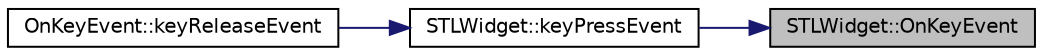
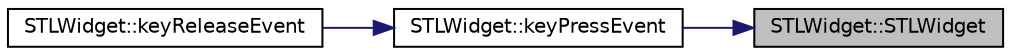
(173, 28) -> (165, 28)
(903, 28) -> (879, 28)
